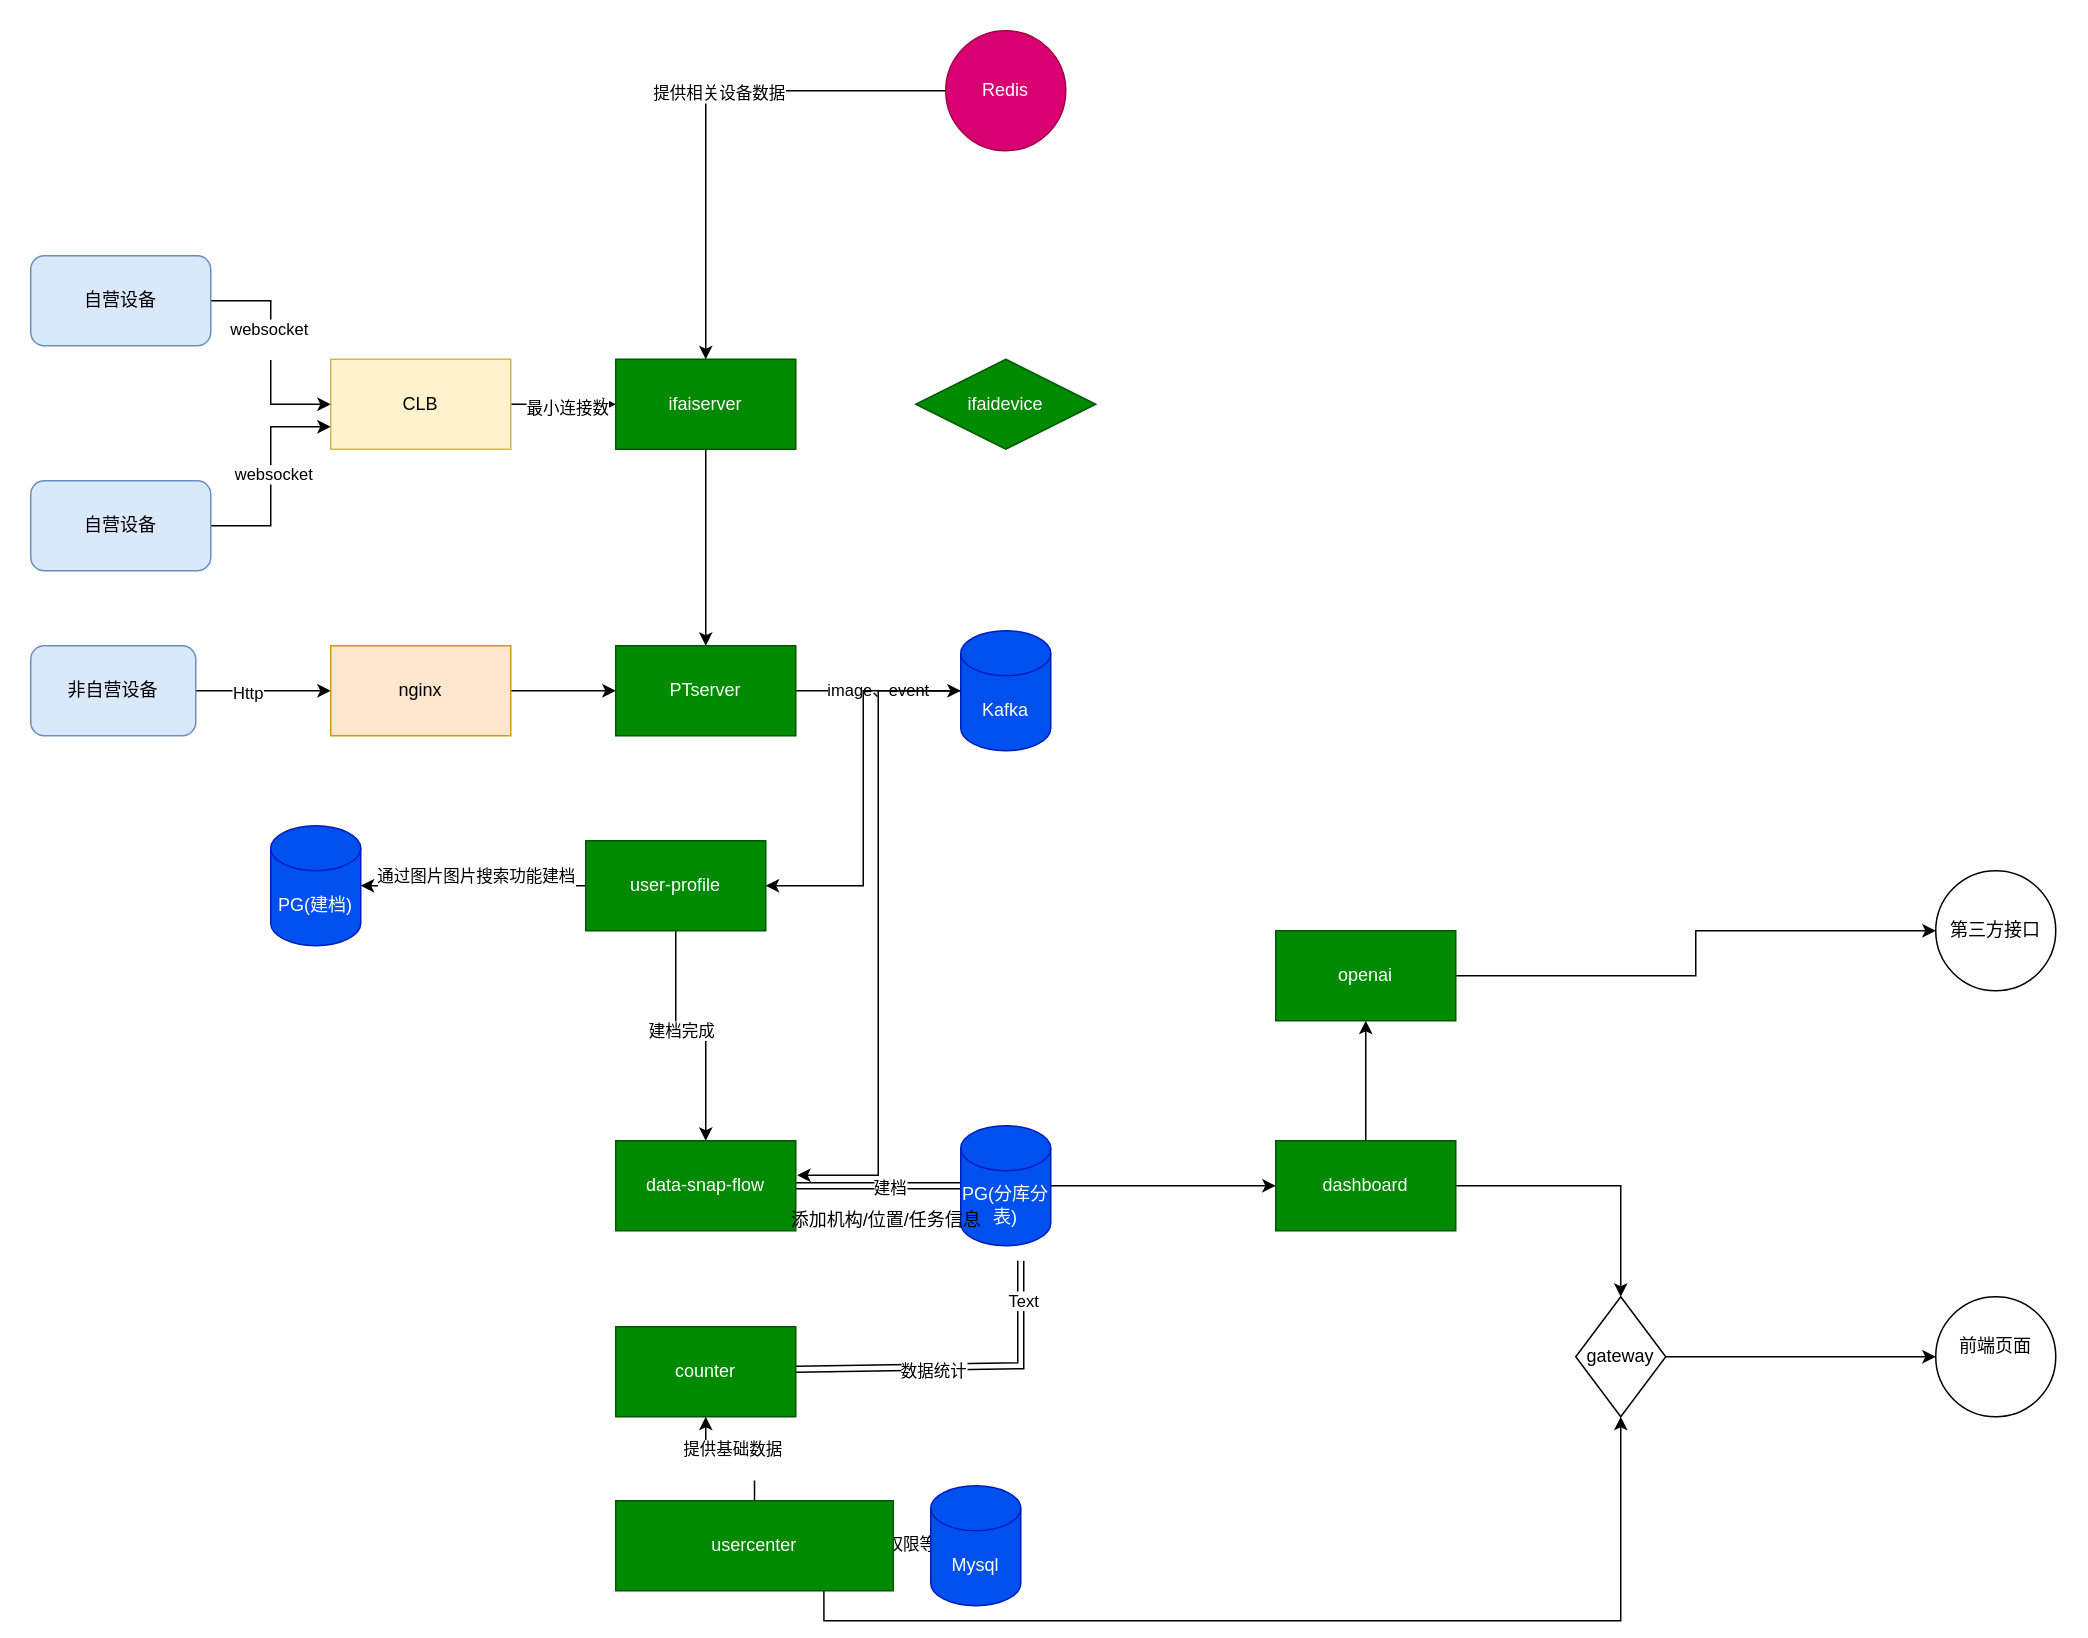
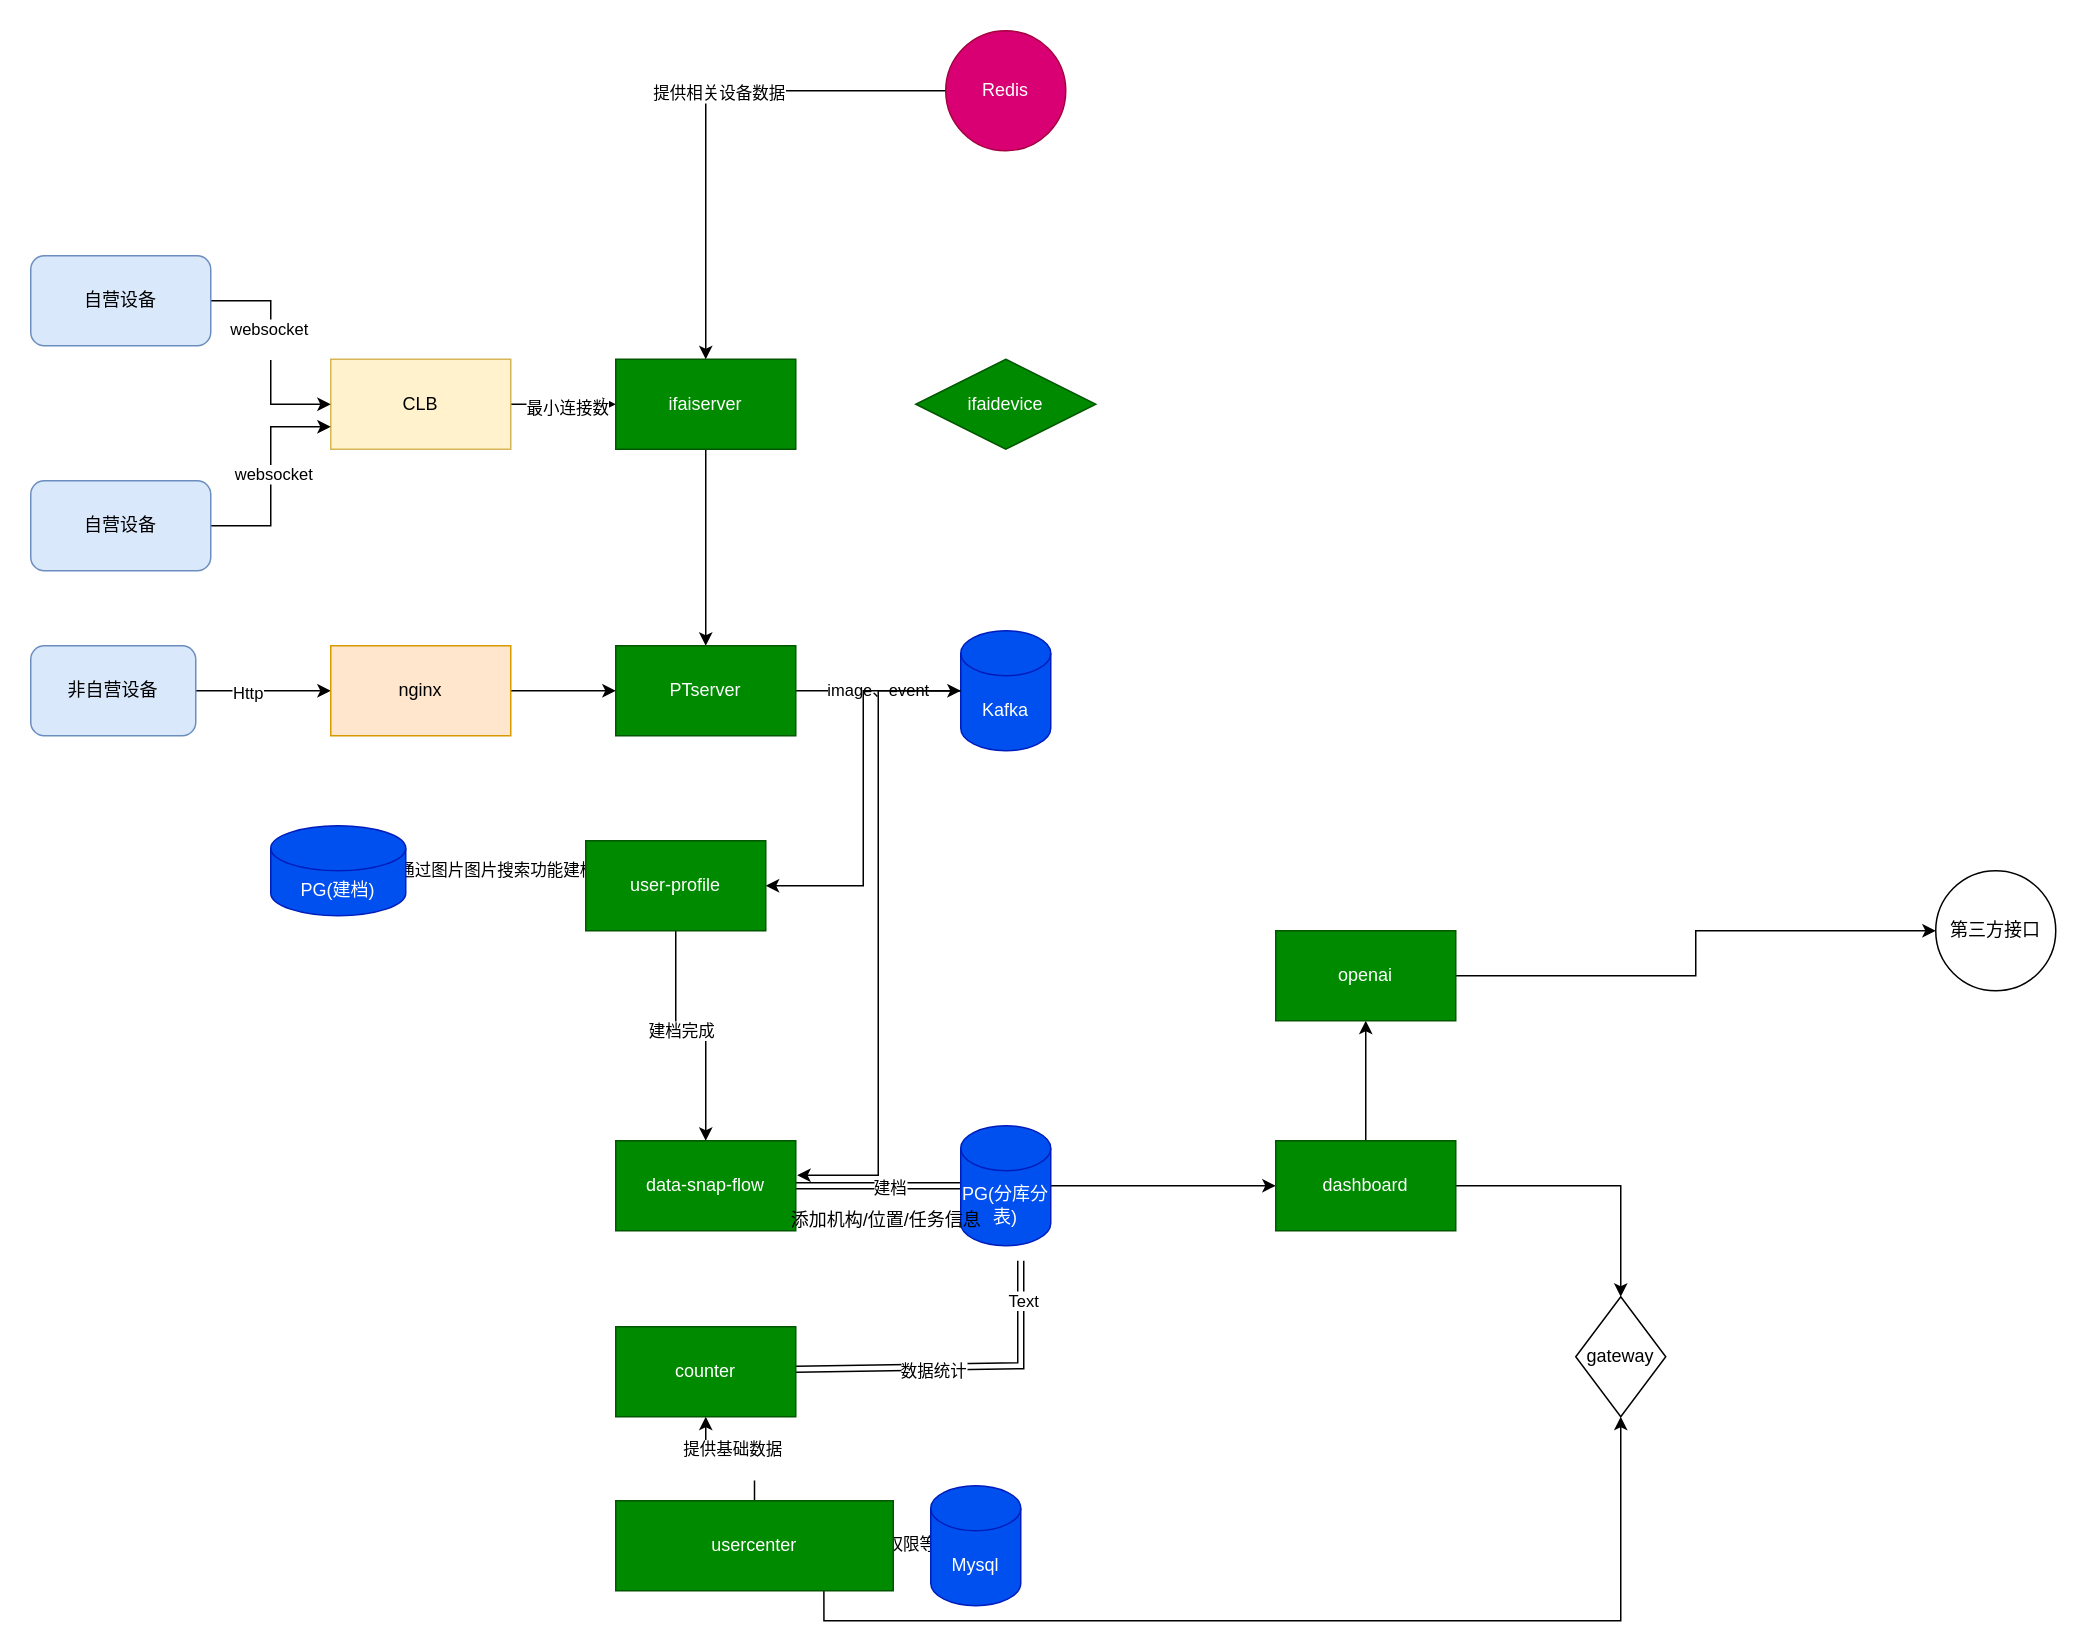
(316, 886) -> (338, 871)
(1796, 1357) -> none
(1996, 1357) -> none
